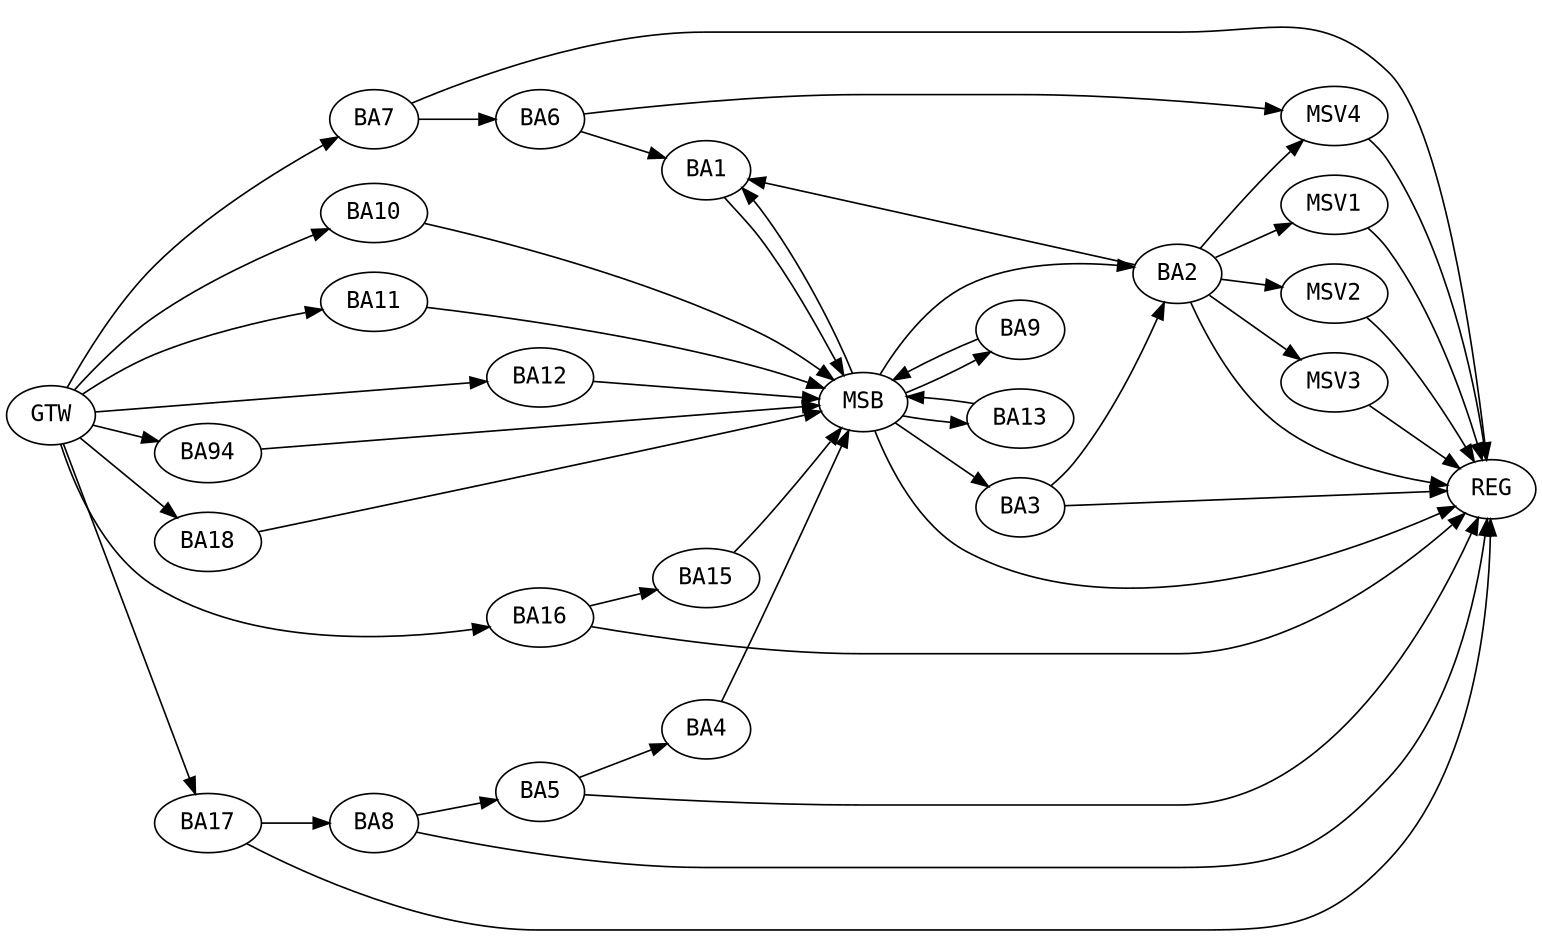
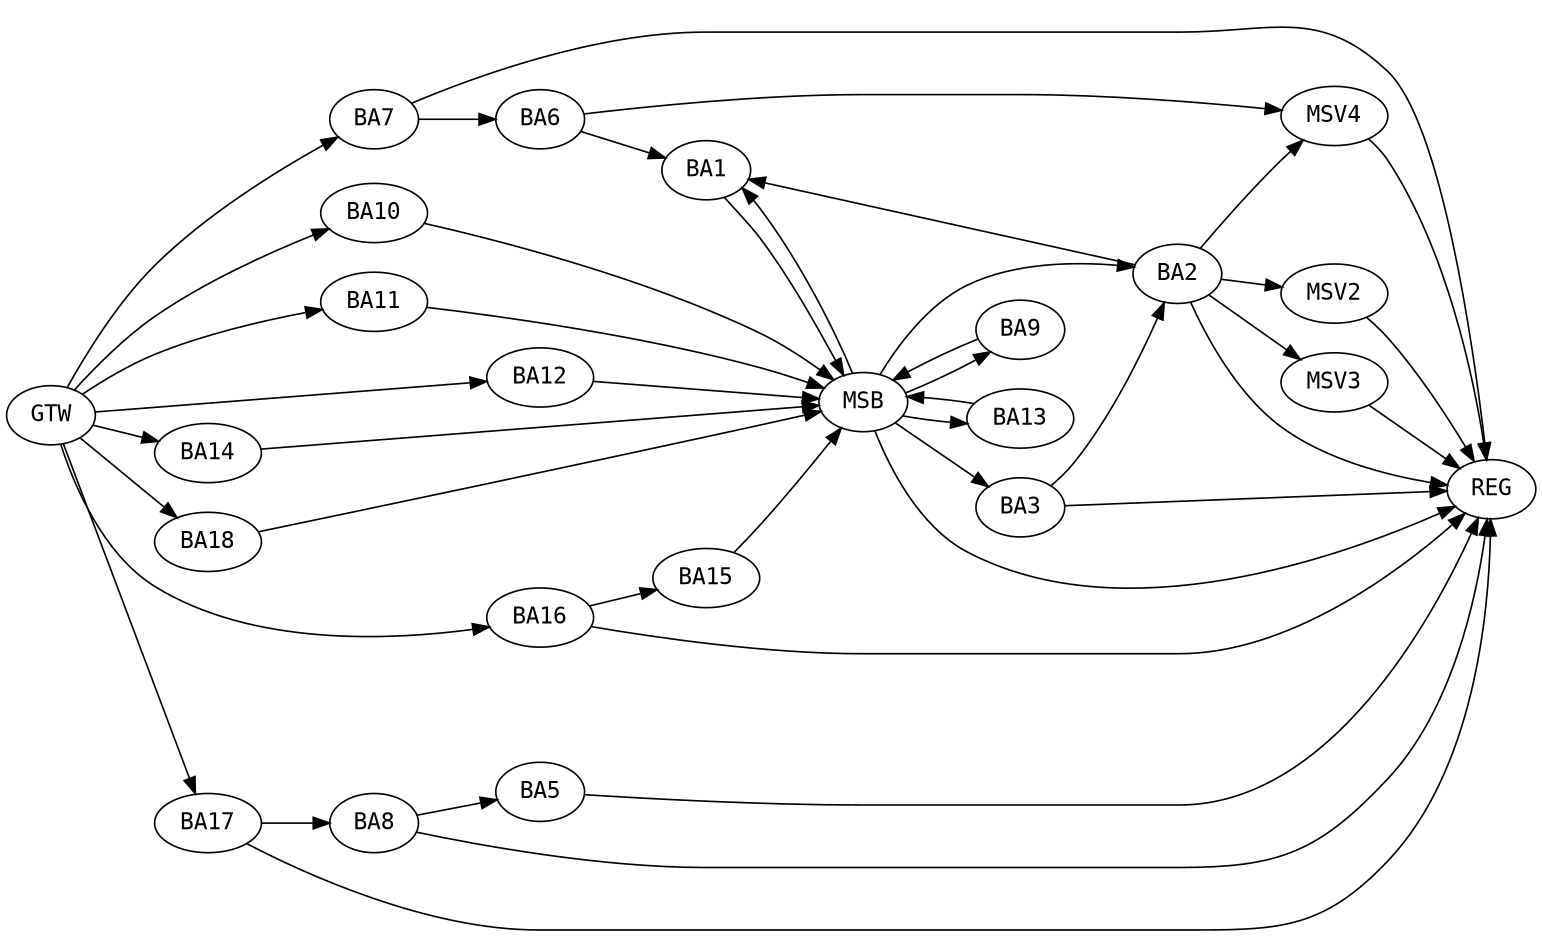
(1334, 205) -> none
(208, 453) -> (208, 453)
(706, 729) -> none
